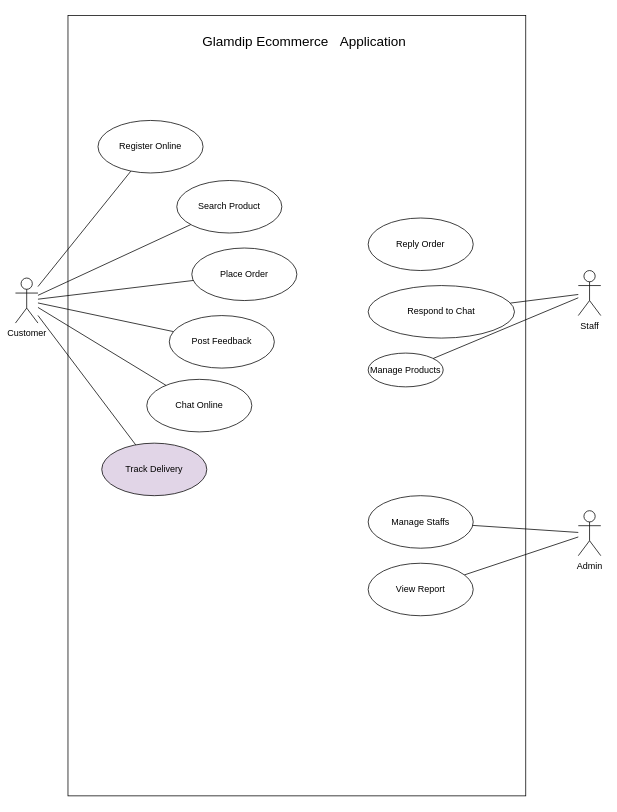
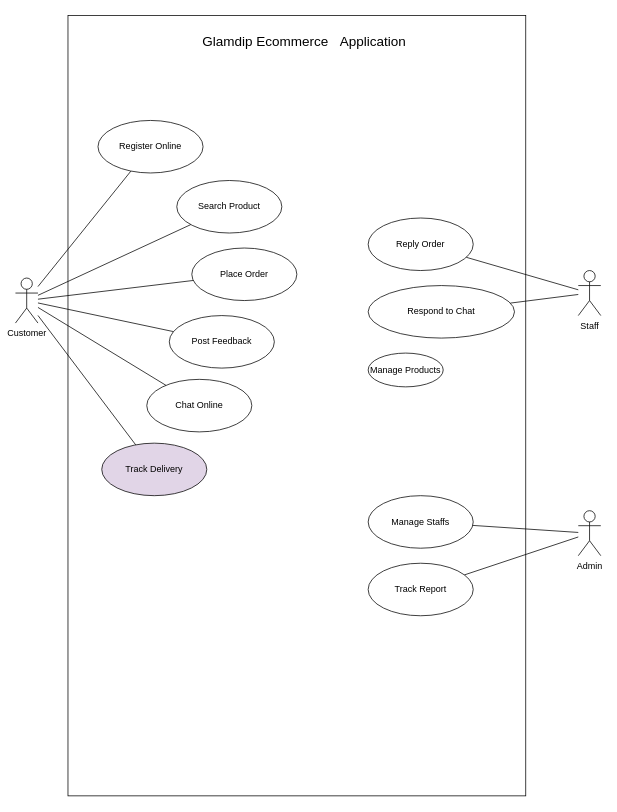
none -> (522, 273)
(505, 328) -> none
(420, 589) -> (420, 589)
